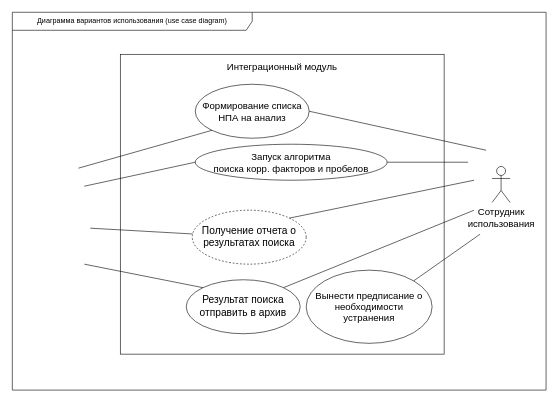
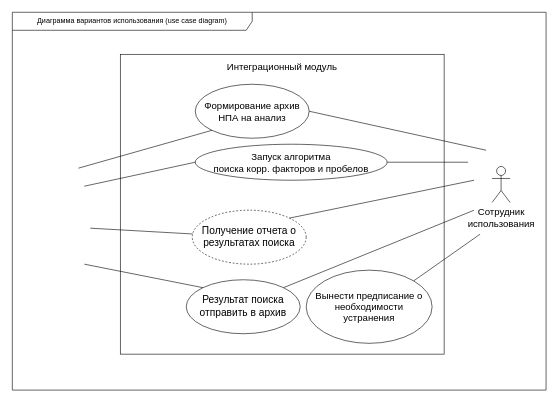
(252, 111) -> (252, 111)
